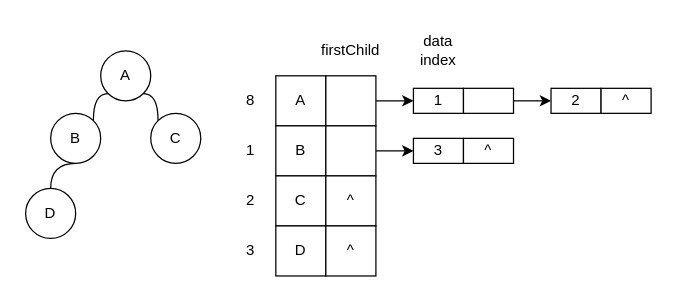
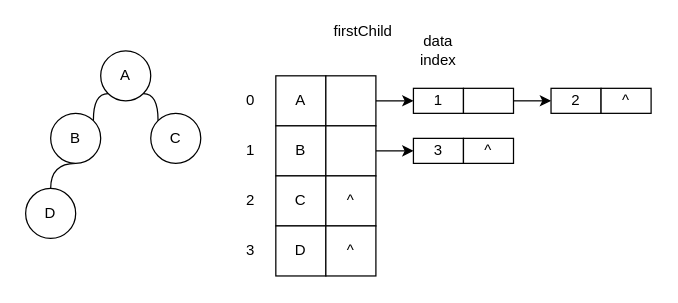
(351, 51) -> (363, 32)
(251, 101) -> (251, 101)
